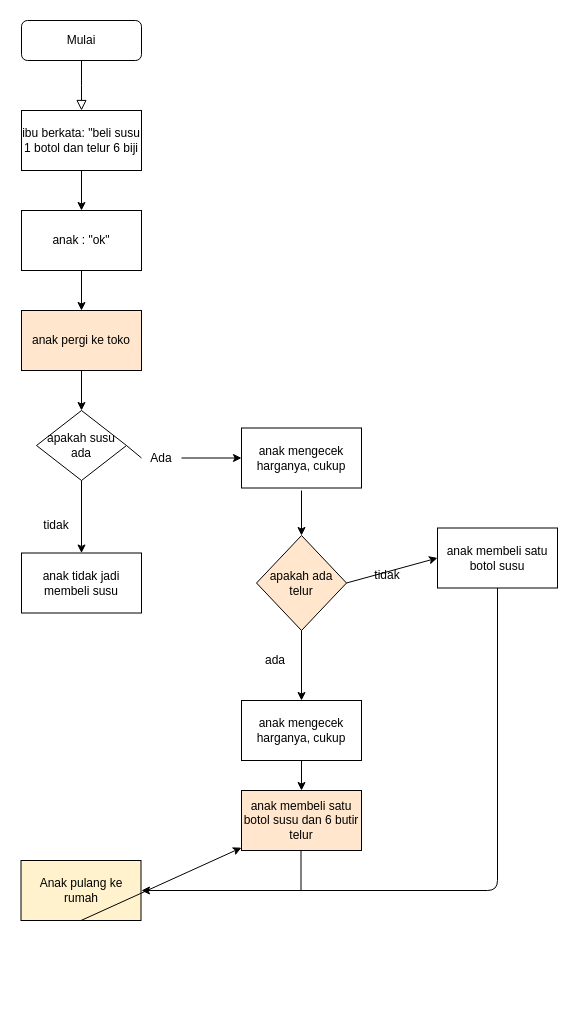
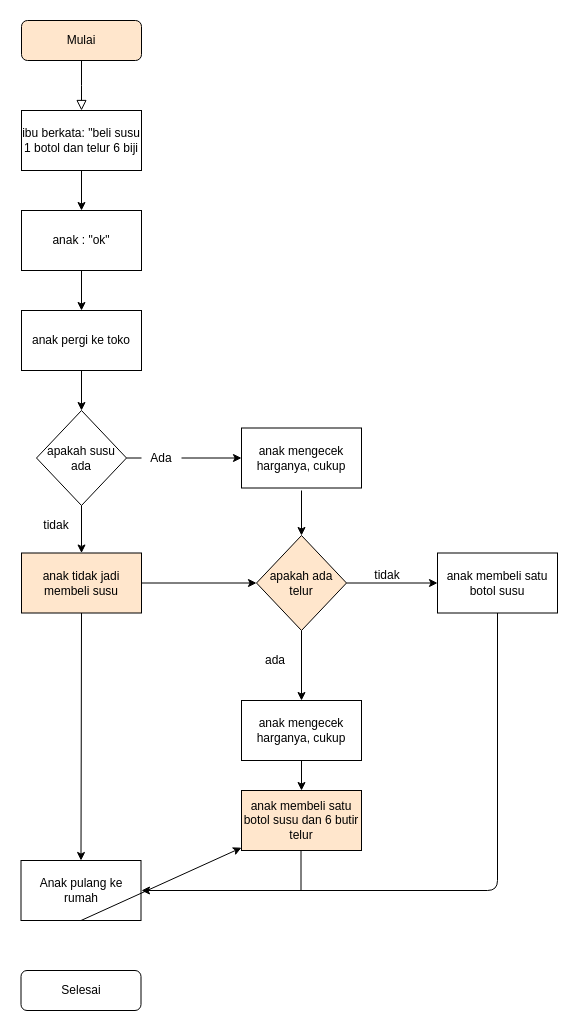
(82, 41) -> (82, 41)
(82, 341) -> (82, 341)
(82, 446) -> (82, 458)
(498, 558) -> (498, 583)
(82, 583) -> (82, 583)
none -> (196, 583)
none -> (81, 733)
(81, 891) -> (81, 891)
none -> (81, 991)
